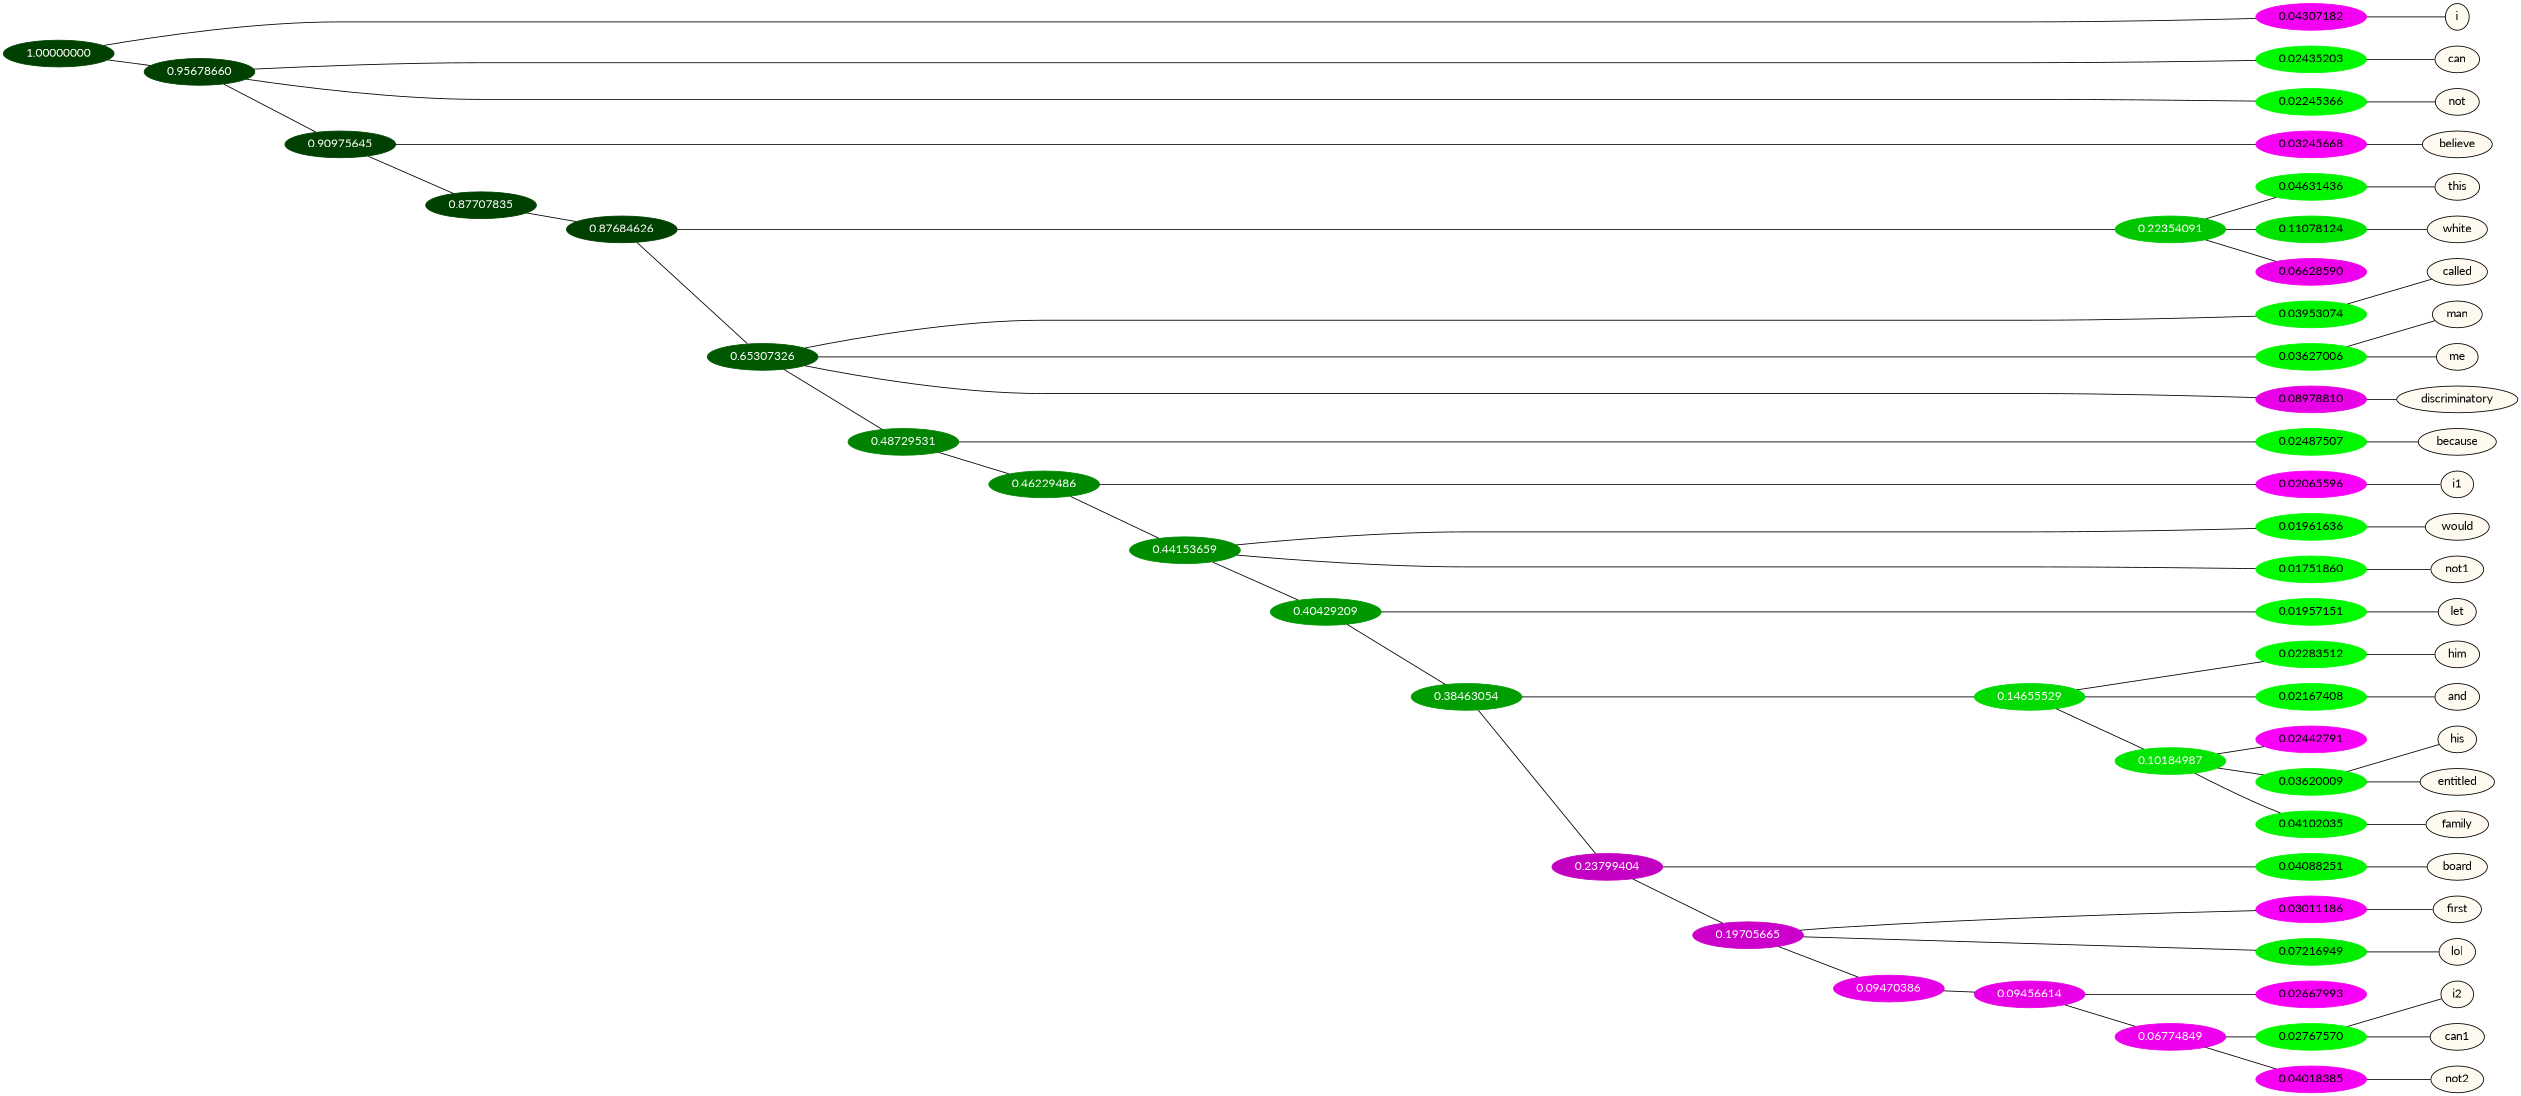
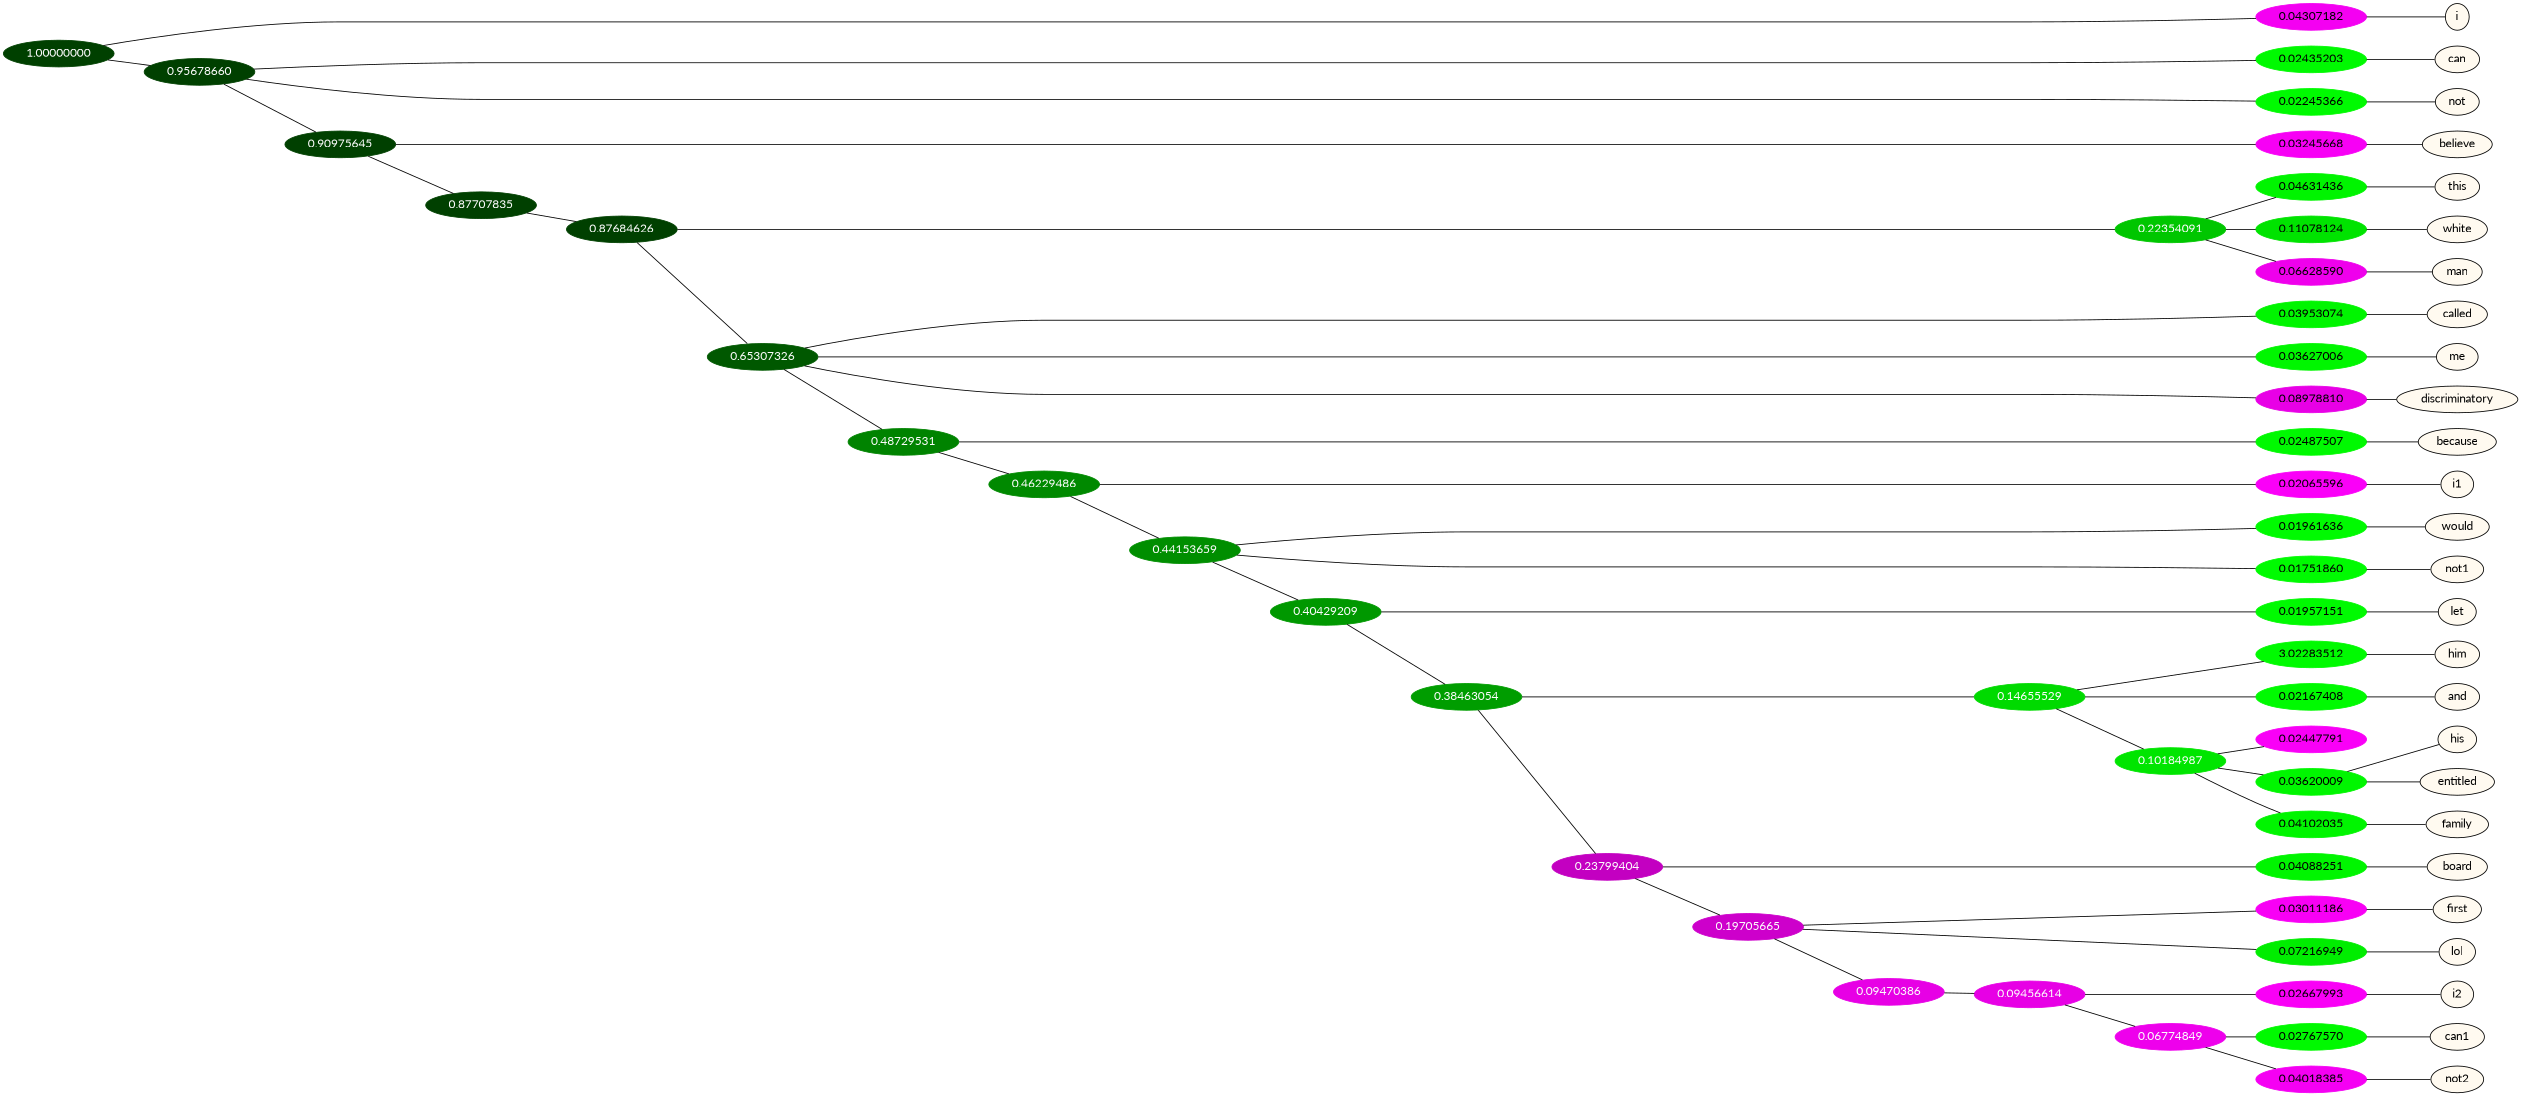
(2391, 334) -> (2400, 272)
(2311, 654) -> (2311, 654)
(2311, 739) -> (2311, 739)
(2394, 1013) -> (2404, 994)
